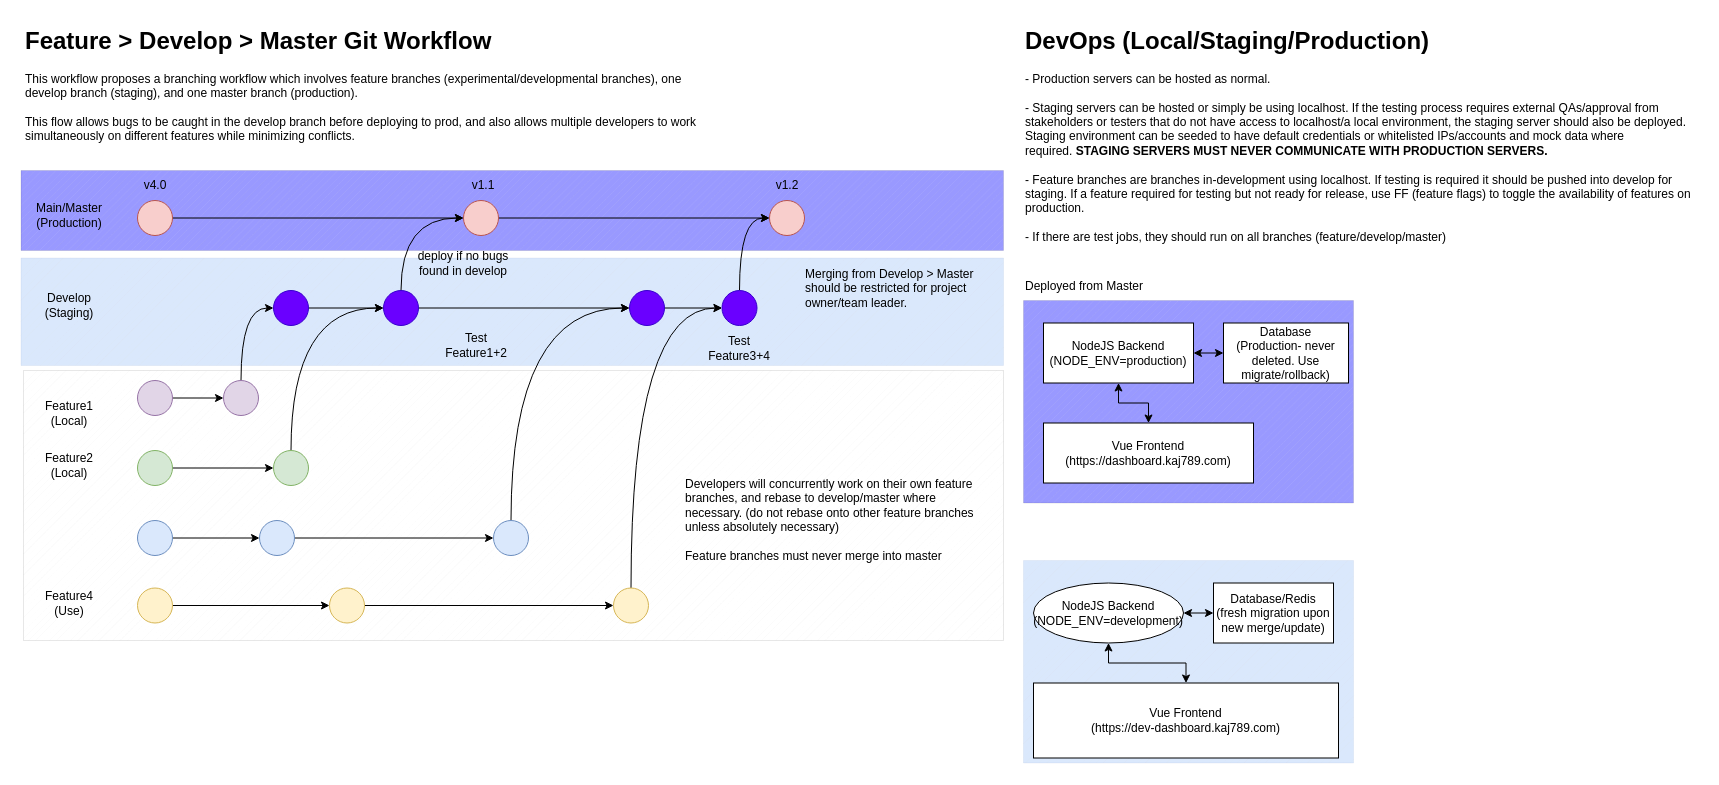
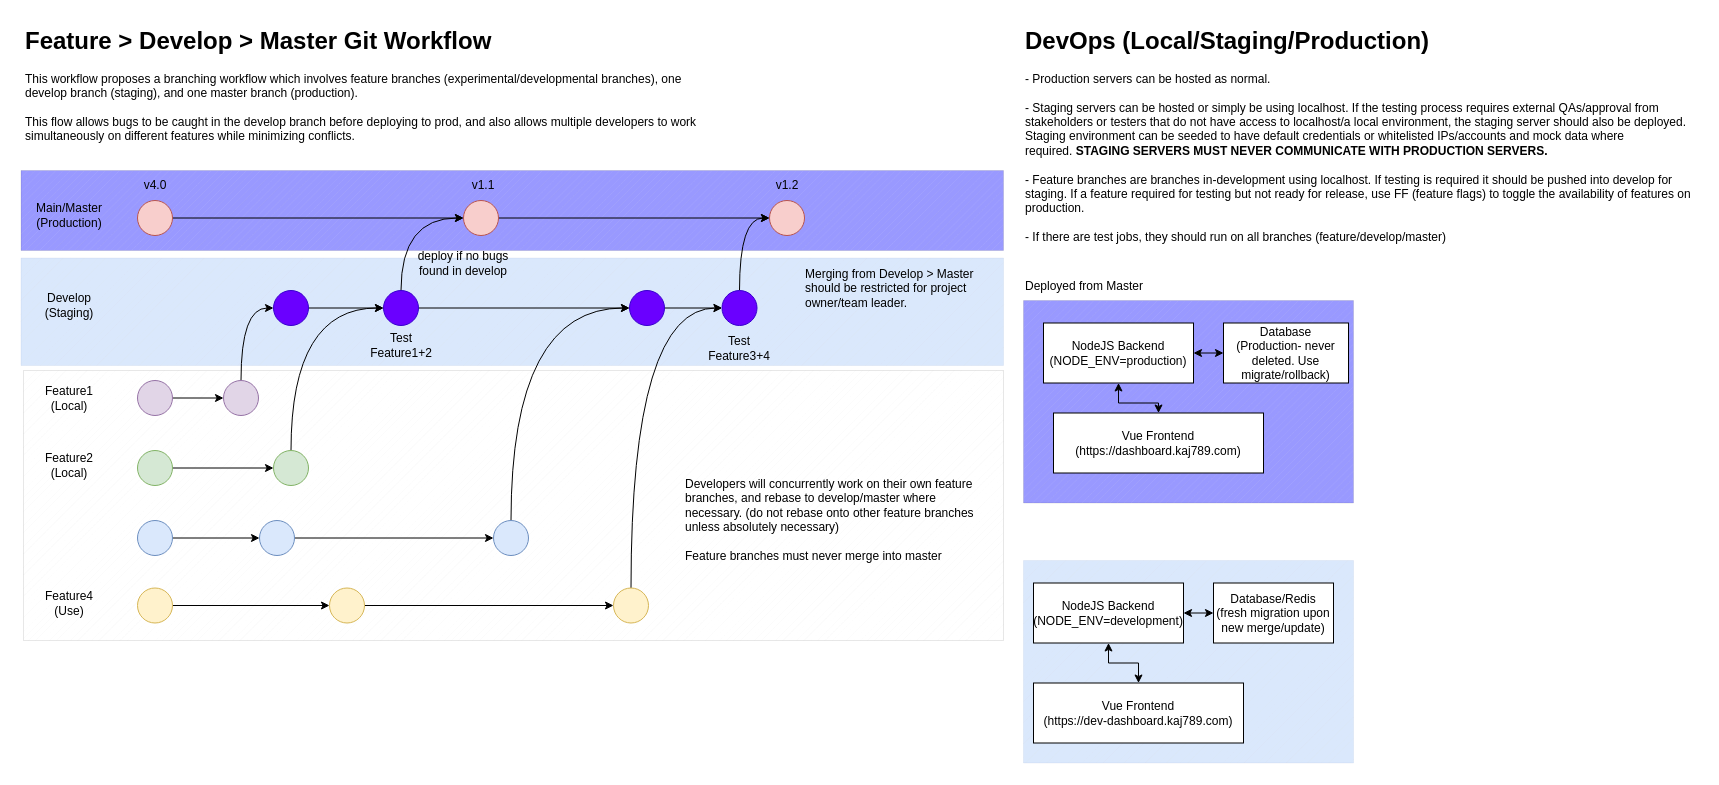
(476, 346) -> (401, 346)
(70, 413) -> (70, 398)
(1149, 453) -> (1159, 443)
(1109, 613) -> (1109, 613)
(1186, 721) -> (1139, 713)
